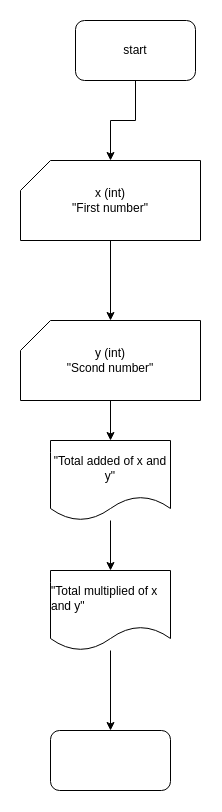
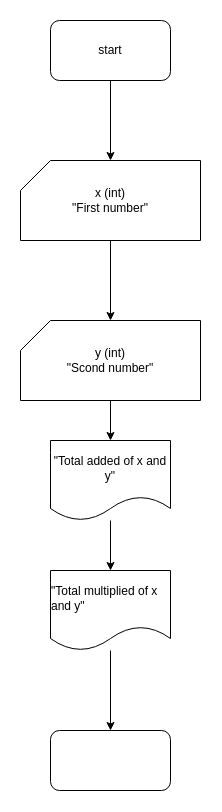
(136, 51) -> (111, 51)
